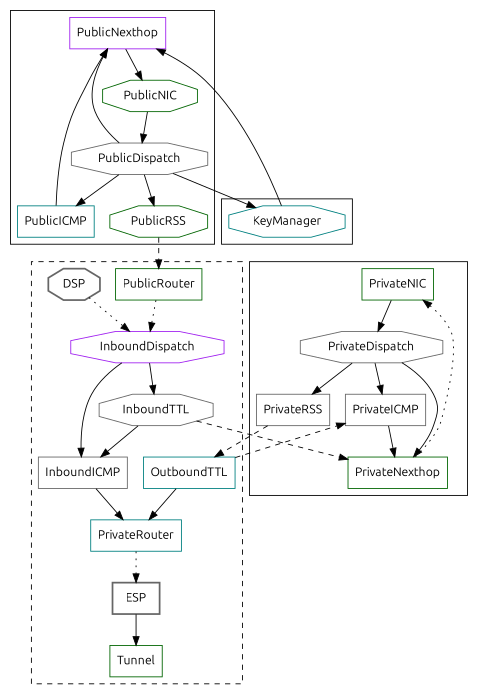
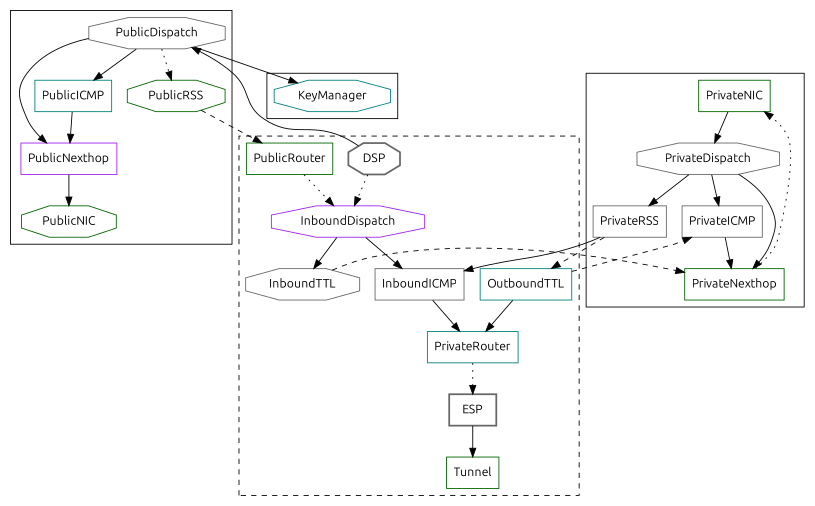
(236, 119) -> none
(146, 123) -> (262, 117)
(148, 186) -> (165, 60)
(123, 439) -> (537, 256)
